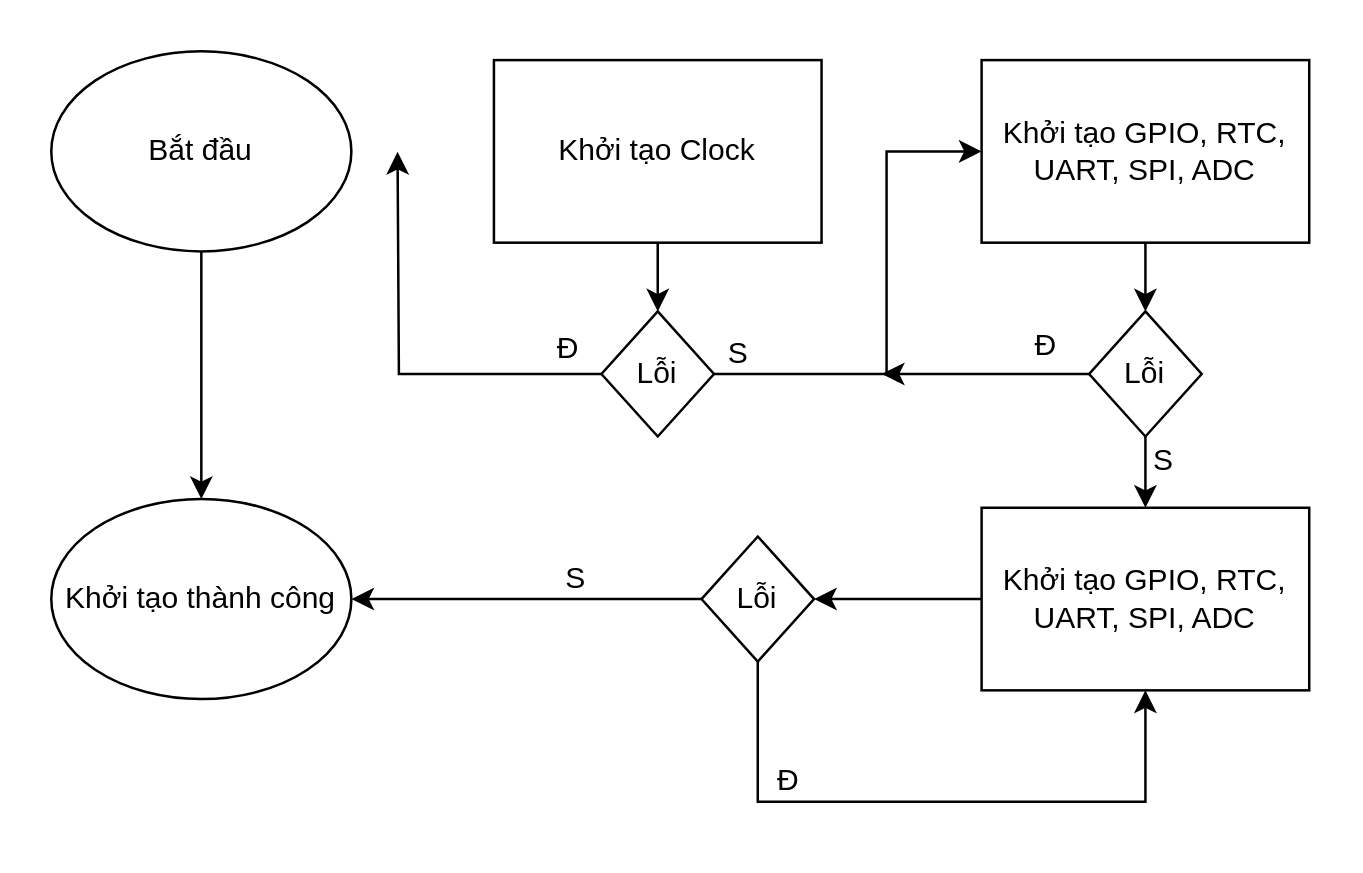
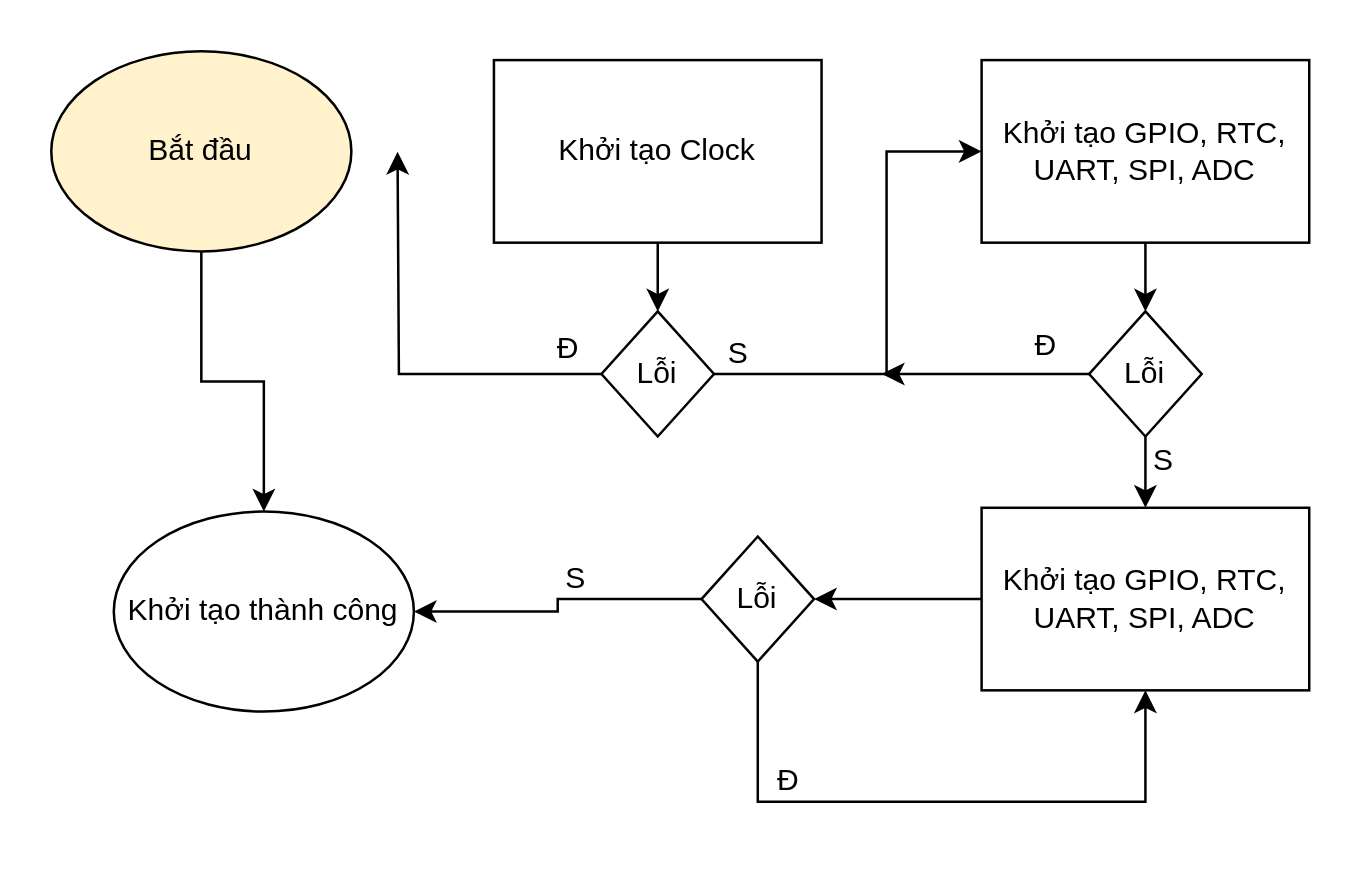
(201, 151) -> (201, 151)
(201, 599) -> (264, 611)
